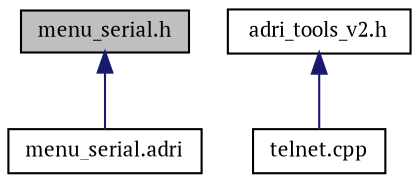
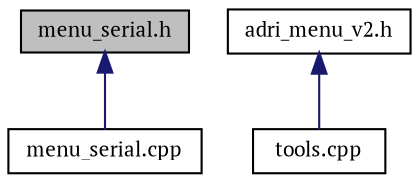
(319, 31) -> (319, 31)
(105, 151) -> (105, 151)
(319, 151) -> (319, 151)
